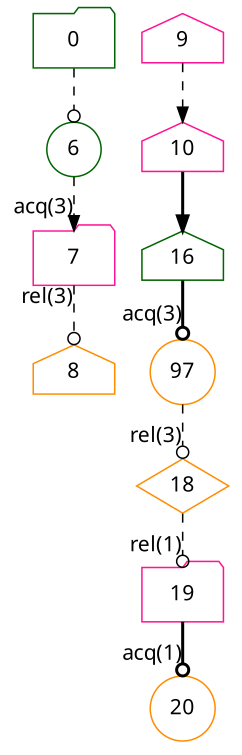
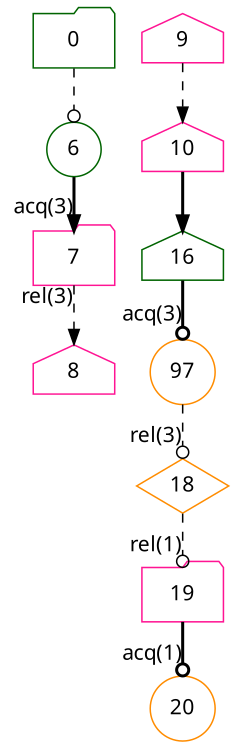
(74, 196) -> (74, 196)
(74, 309) -> (74, 309)
(74, 372) -> (74, 372)
